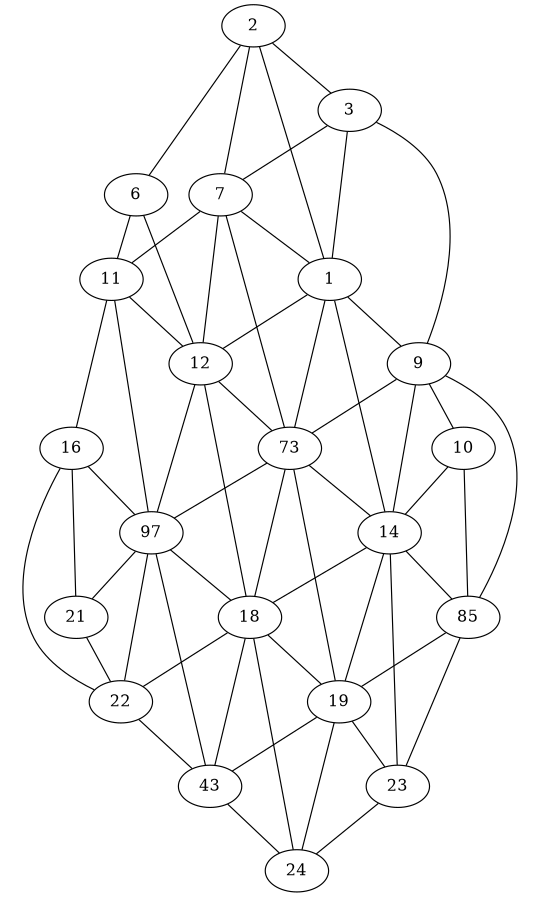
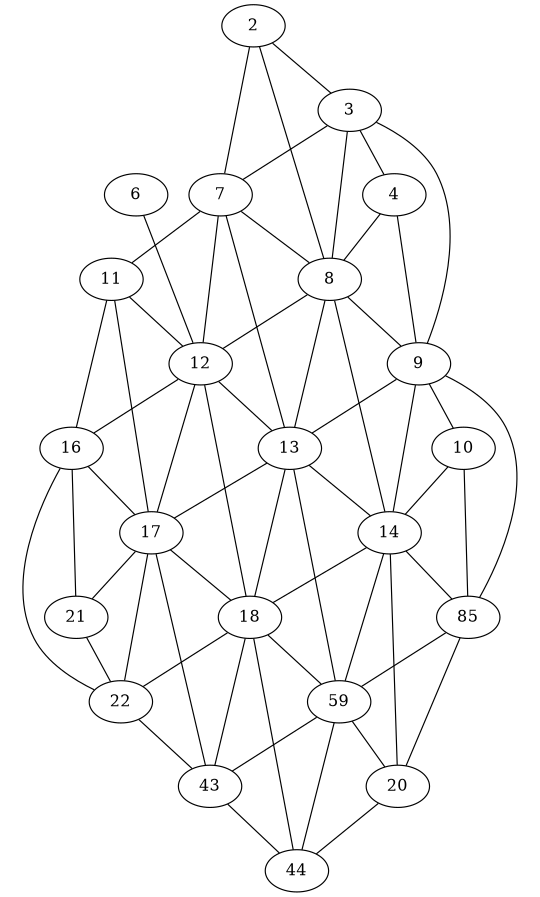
(195, 110) -> none
none -> (394, 195)
(124, 237) -> none
(330, 279) -> (330, 279)
none -> (140, 403)
(290, 448) -> (290, 448)
(151, 533) -> (151, 533)
(339, 702) -> (339, 702)
(398, 786) -> (398, 786)
(297, 871) -> (297, 871)
